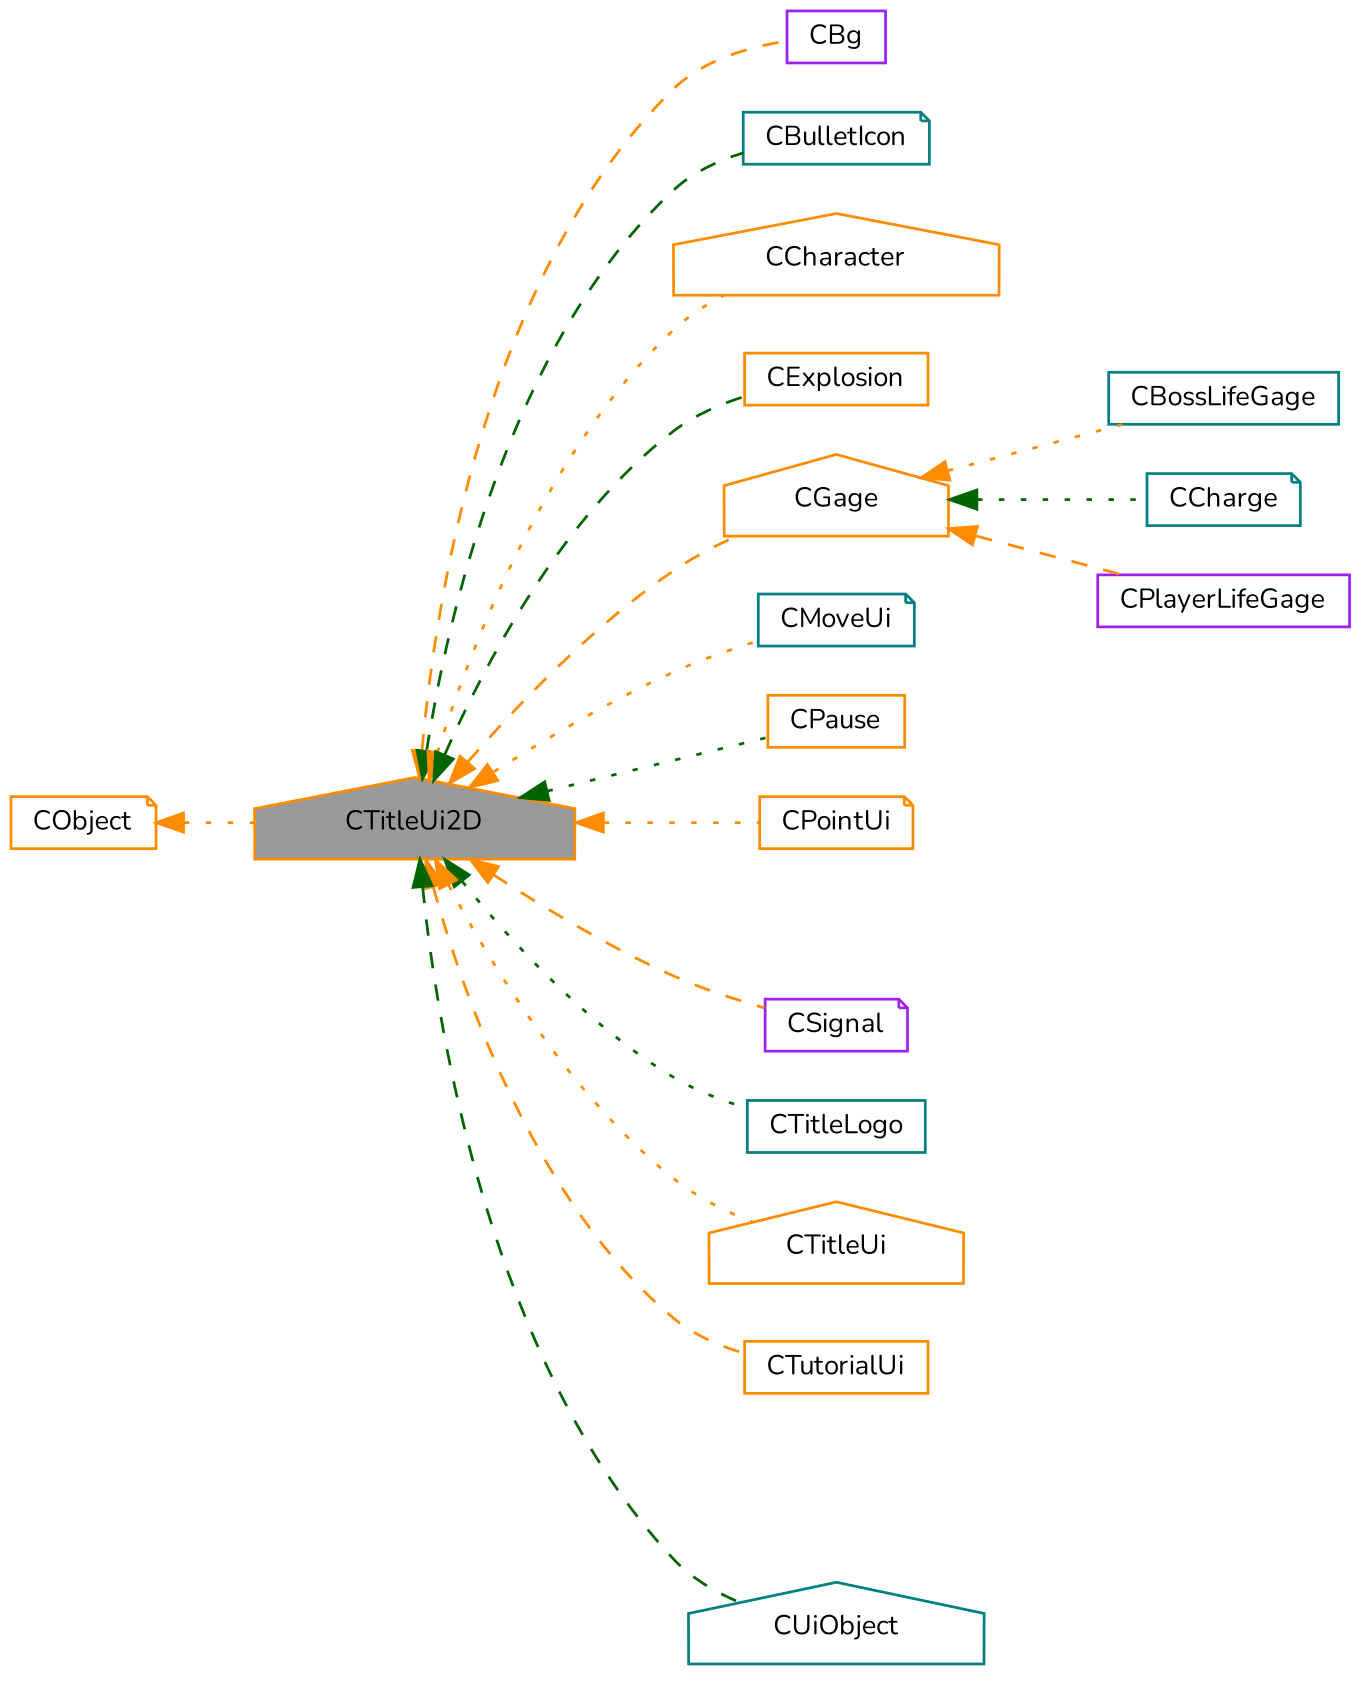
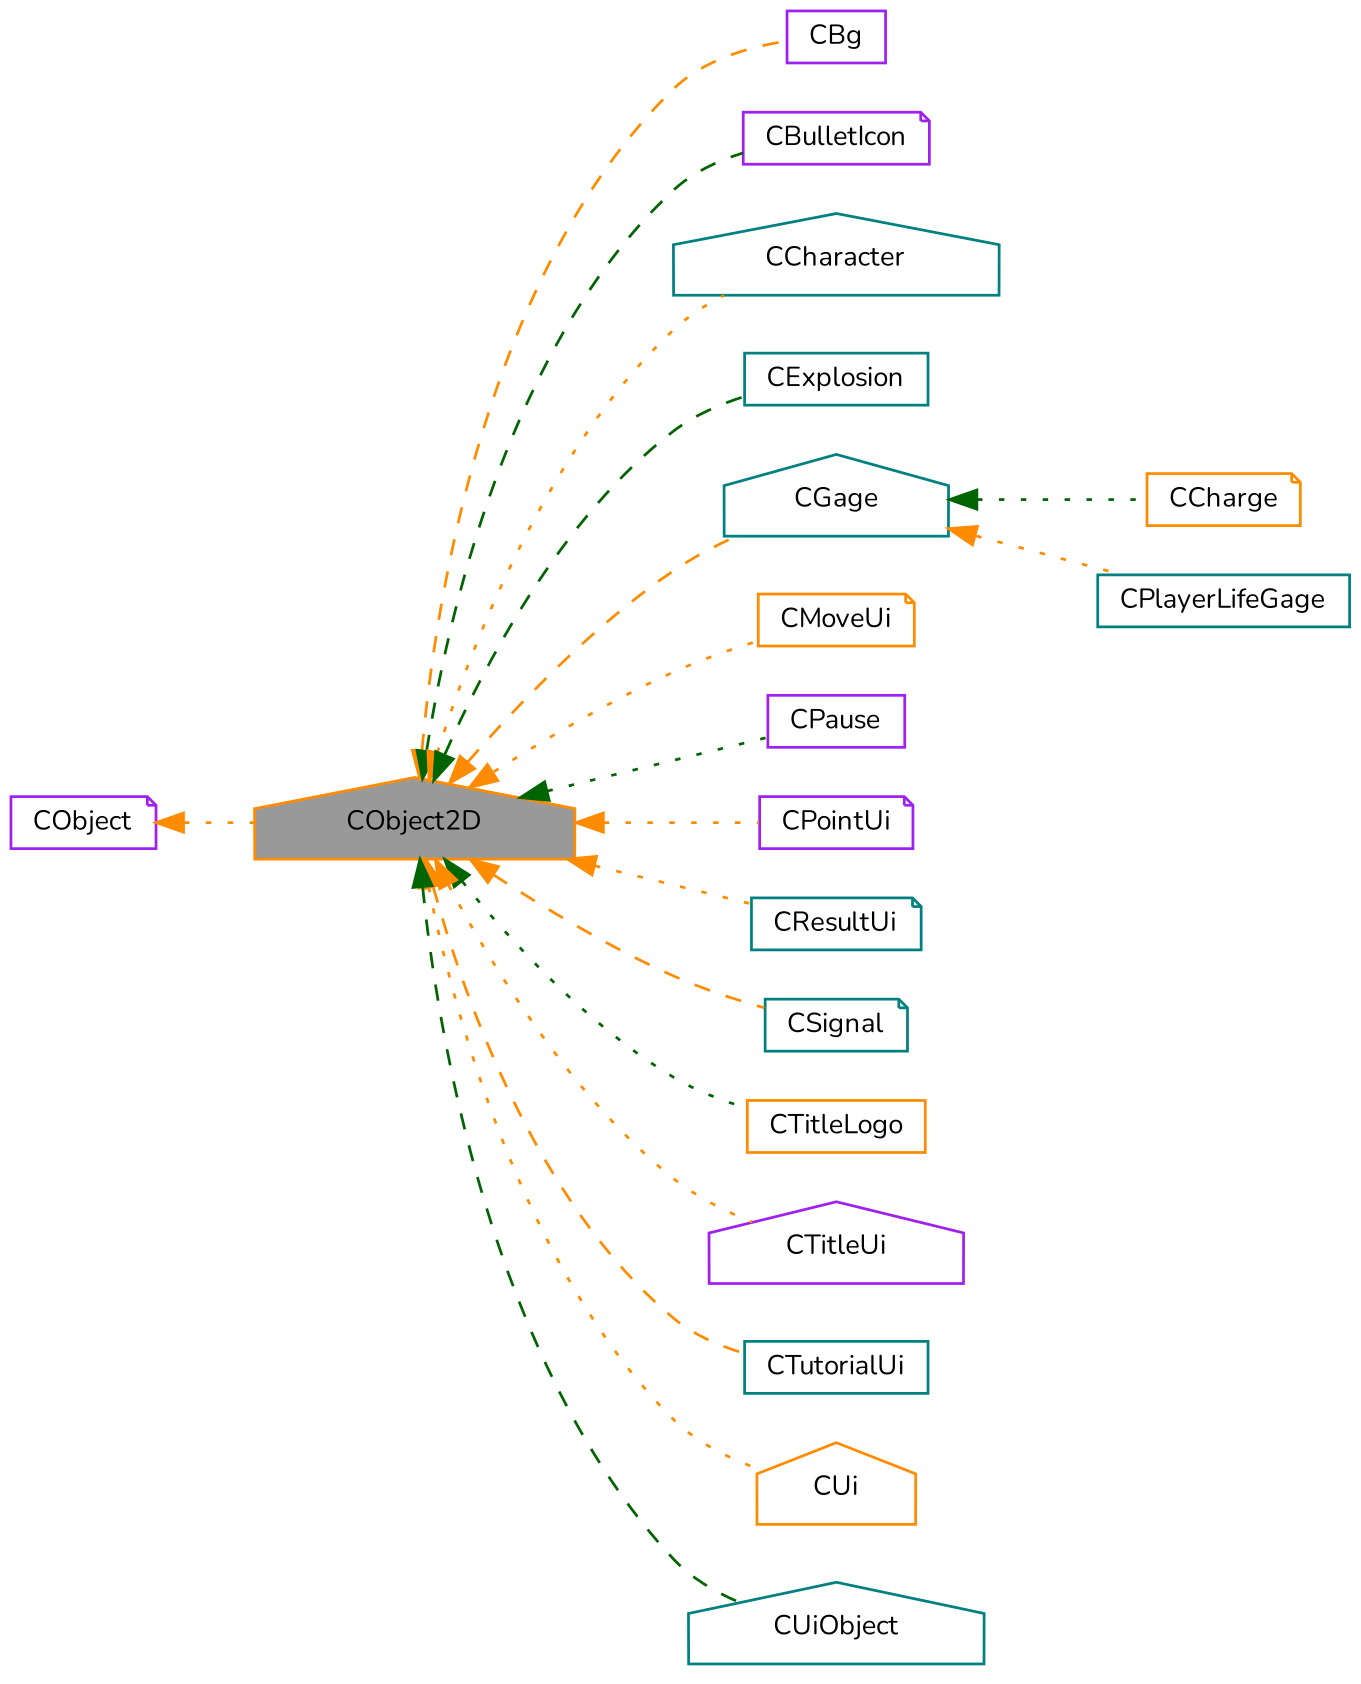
(836, 138) -> (836, 138)
(836, 259) -> (836, 259)
(836, 379) -> (836, 379)
(1224, 398) -> none
(836, 500) -> (836, 500)
(1224, 500) -> (1224, 500)
(1049, 555) -> (1049, 555)
(1224, 601) -> (1224, 601)
(836, 620) -> (836, 620)
(836, 721) -> (836, 721)
(83, 823) -> (83, 823)
(415, 823) -> (415, 823)
(836, 823) -> (836, 823)
none -> (836, 924)
(836, 1025) -> (836, 1025)
(836, 1126) -> (836, 1126)
(836, 1247) -> (836, 1247)
(836, 1367) -> (836, 1367)
none -> (836, 1488)
